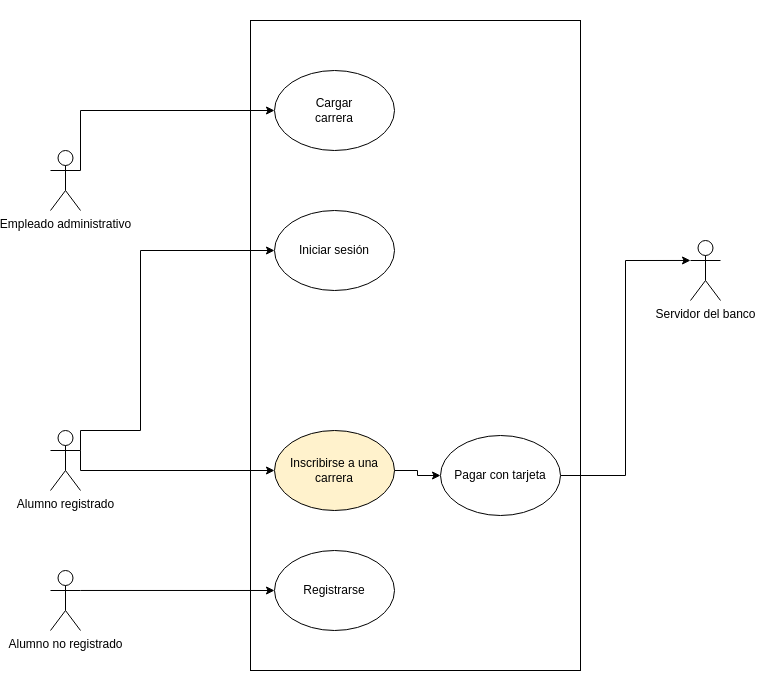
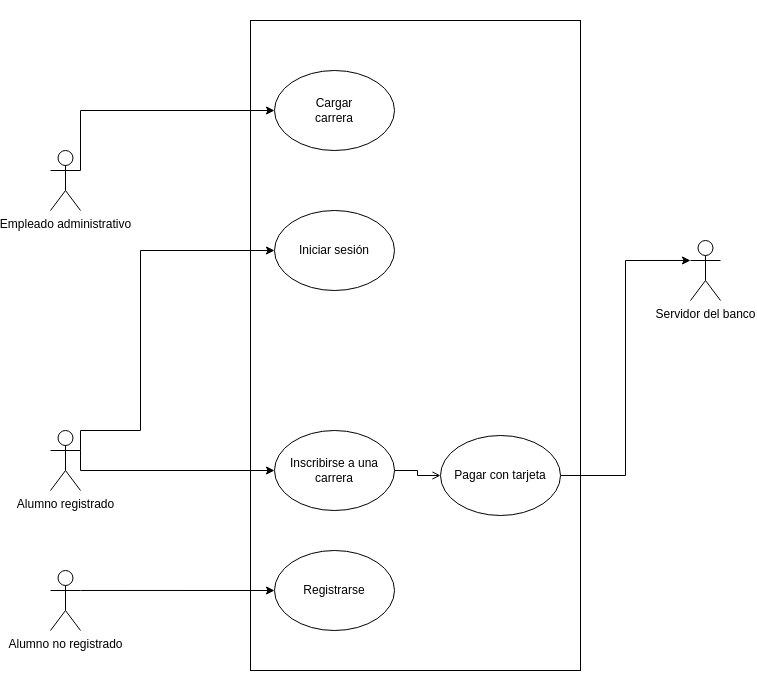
(335, 471) -> (335, 471)
(432, 476) -> (433, 476)
